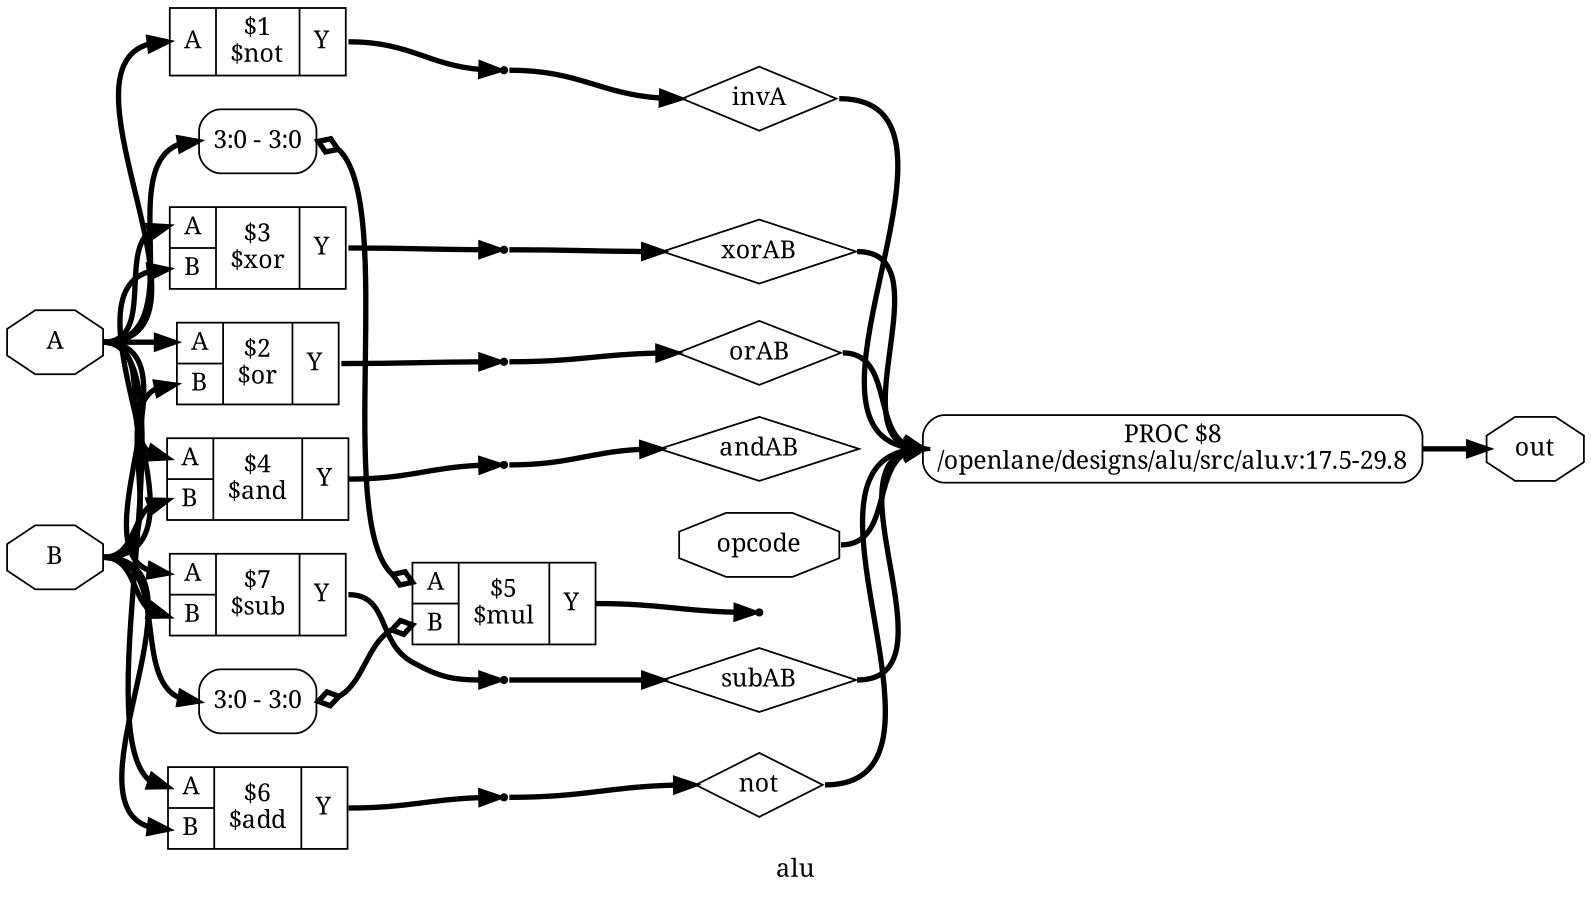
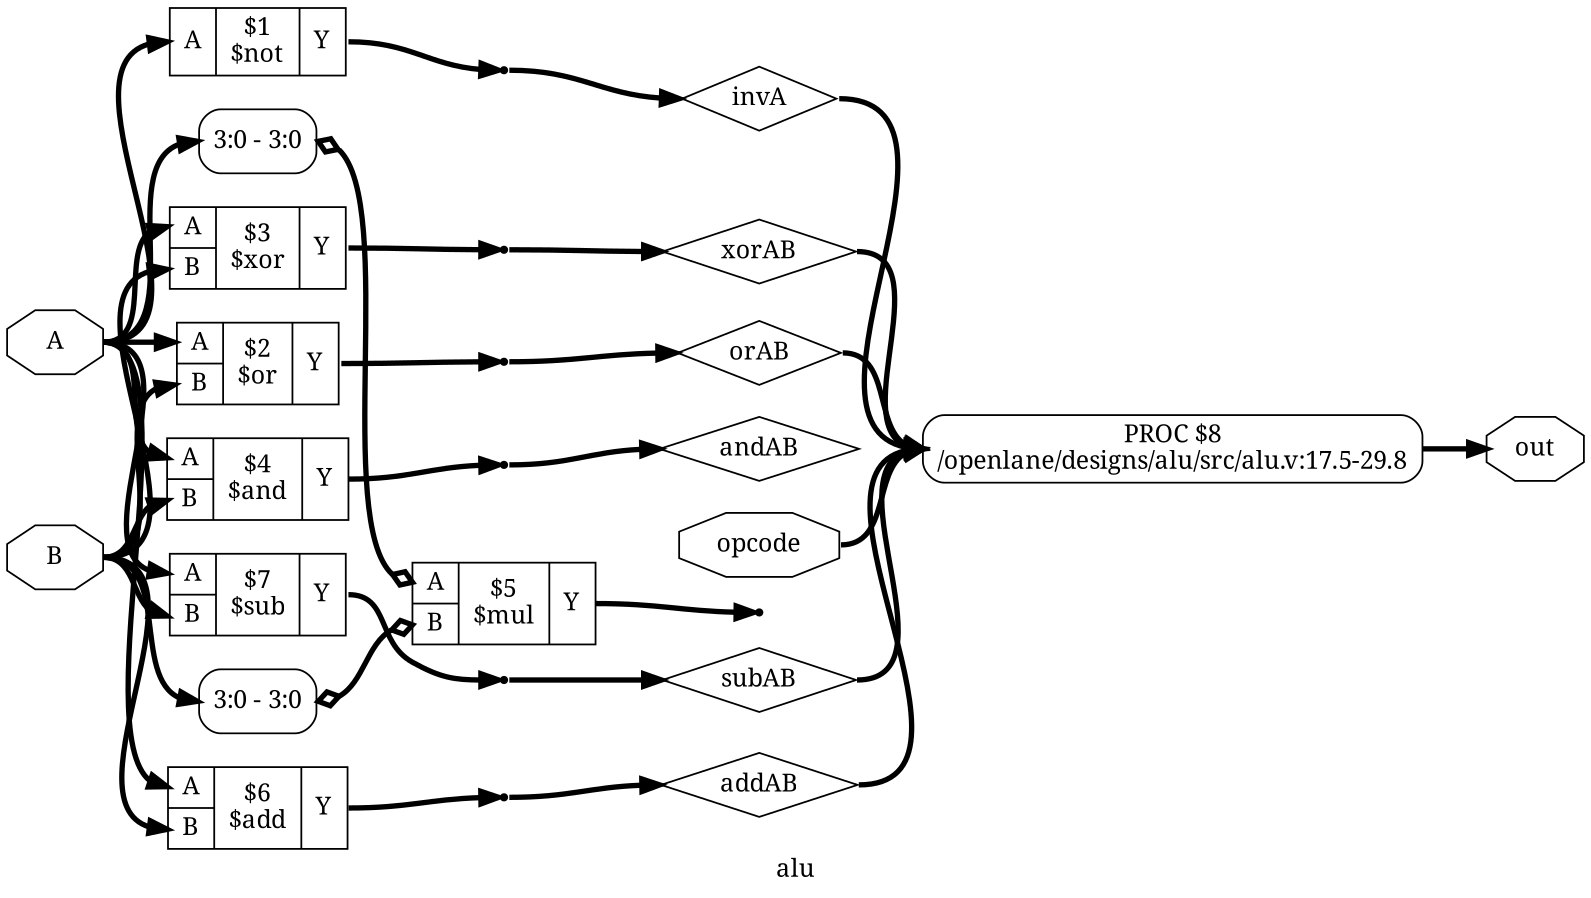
(759, 785) -> (759, 785)
